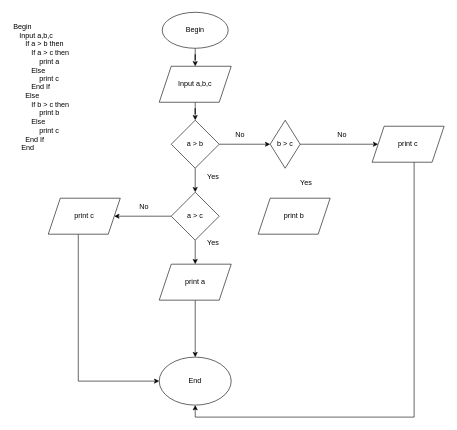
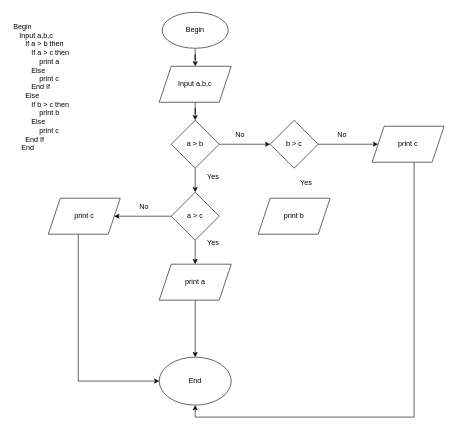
(285, 144) -> (294, 144)
